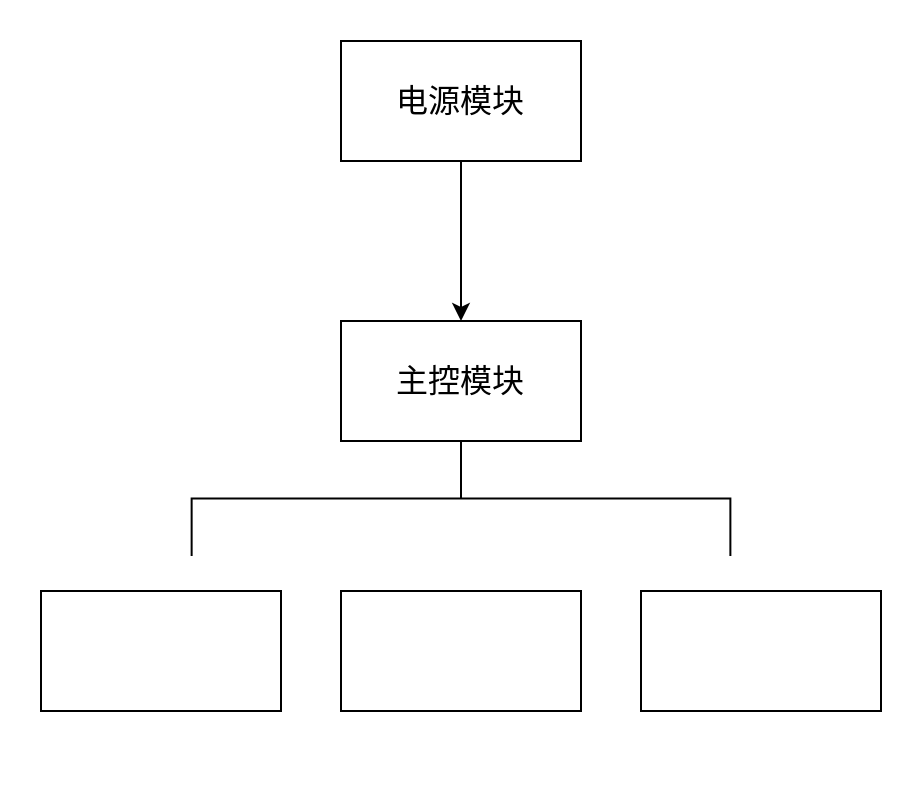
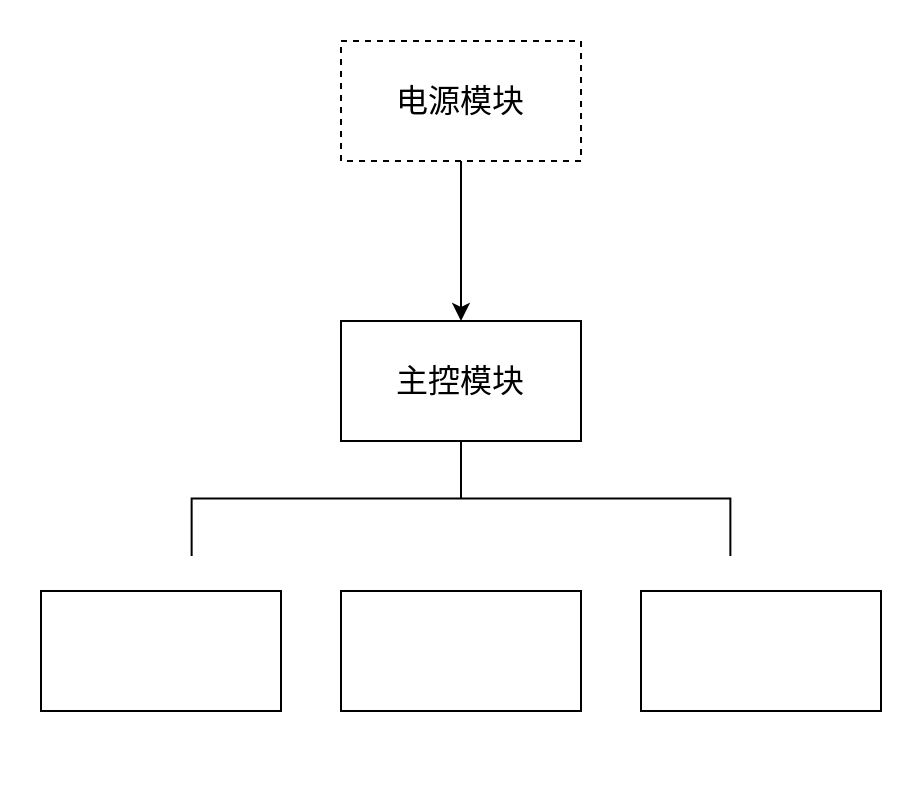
(461, 101) -> (461, 101)
